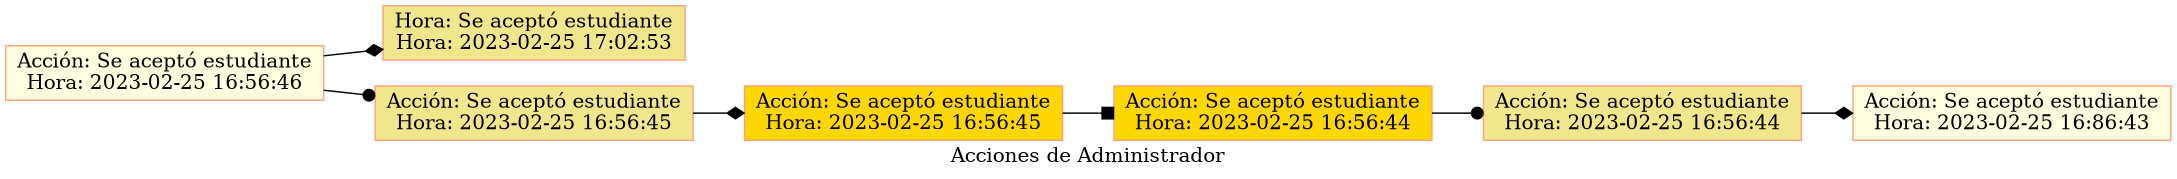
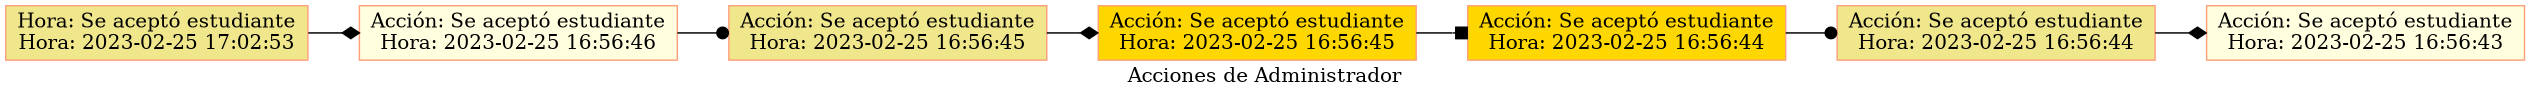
(345, 54) -> (325, 33)
(2012, 113) -> (2366, 33)
